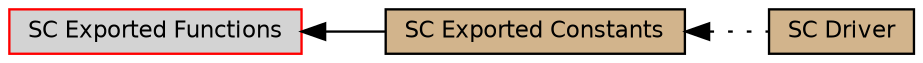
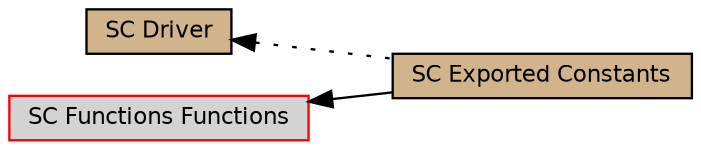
(155, 32) -> (159, 118)
(739, 32) -> (324, 51)
